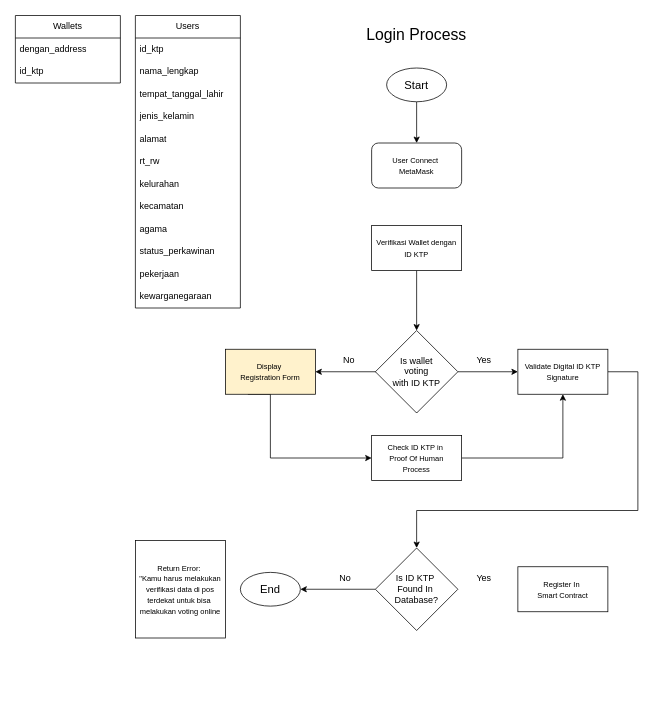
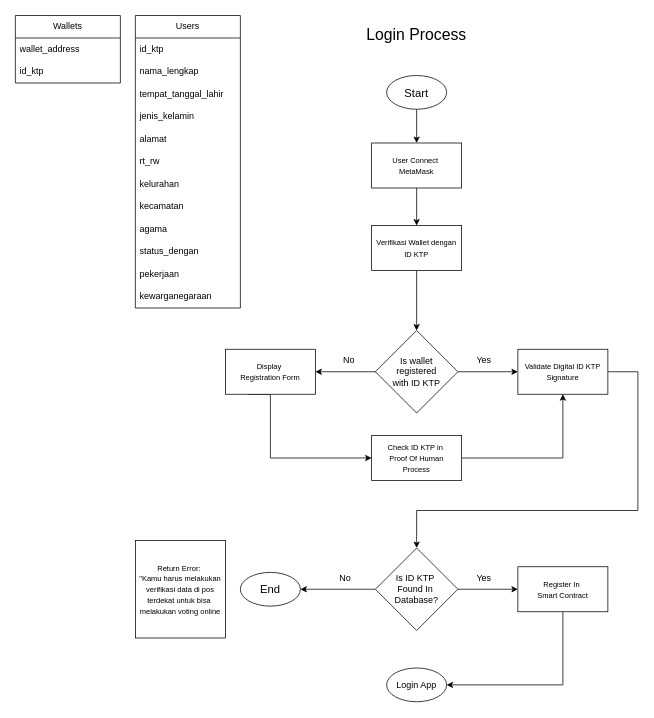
(55, 49) -> (53, 49)
(417, 85) -> (417, 92)
(417, 165) -> (417, 165)
none -> (417, 204)
(182, 252) -> (173, 252)
(270, 372) -> (270, 372)
(417, 372) -> (417, 372)
none -> (485, 589)
none -> (417, 685)
none -> (563, 685)
